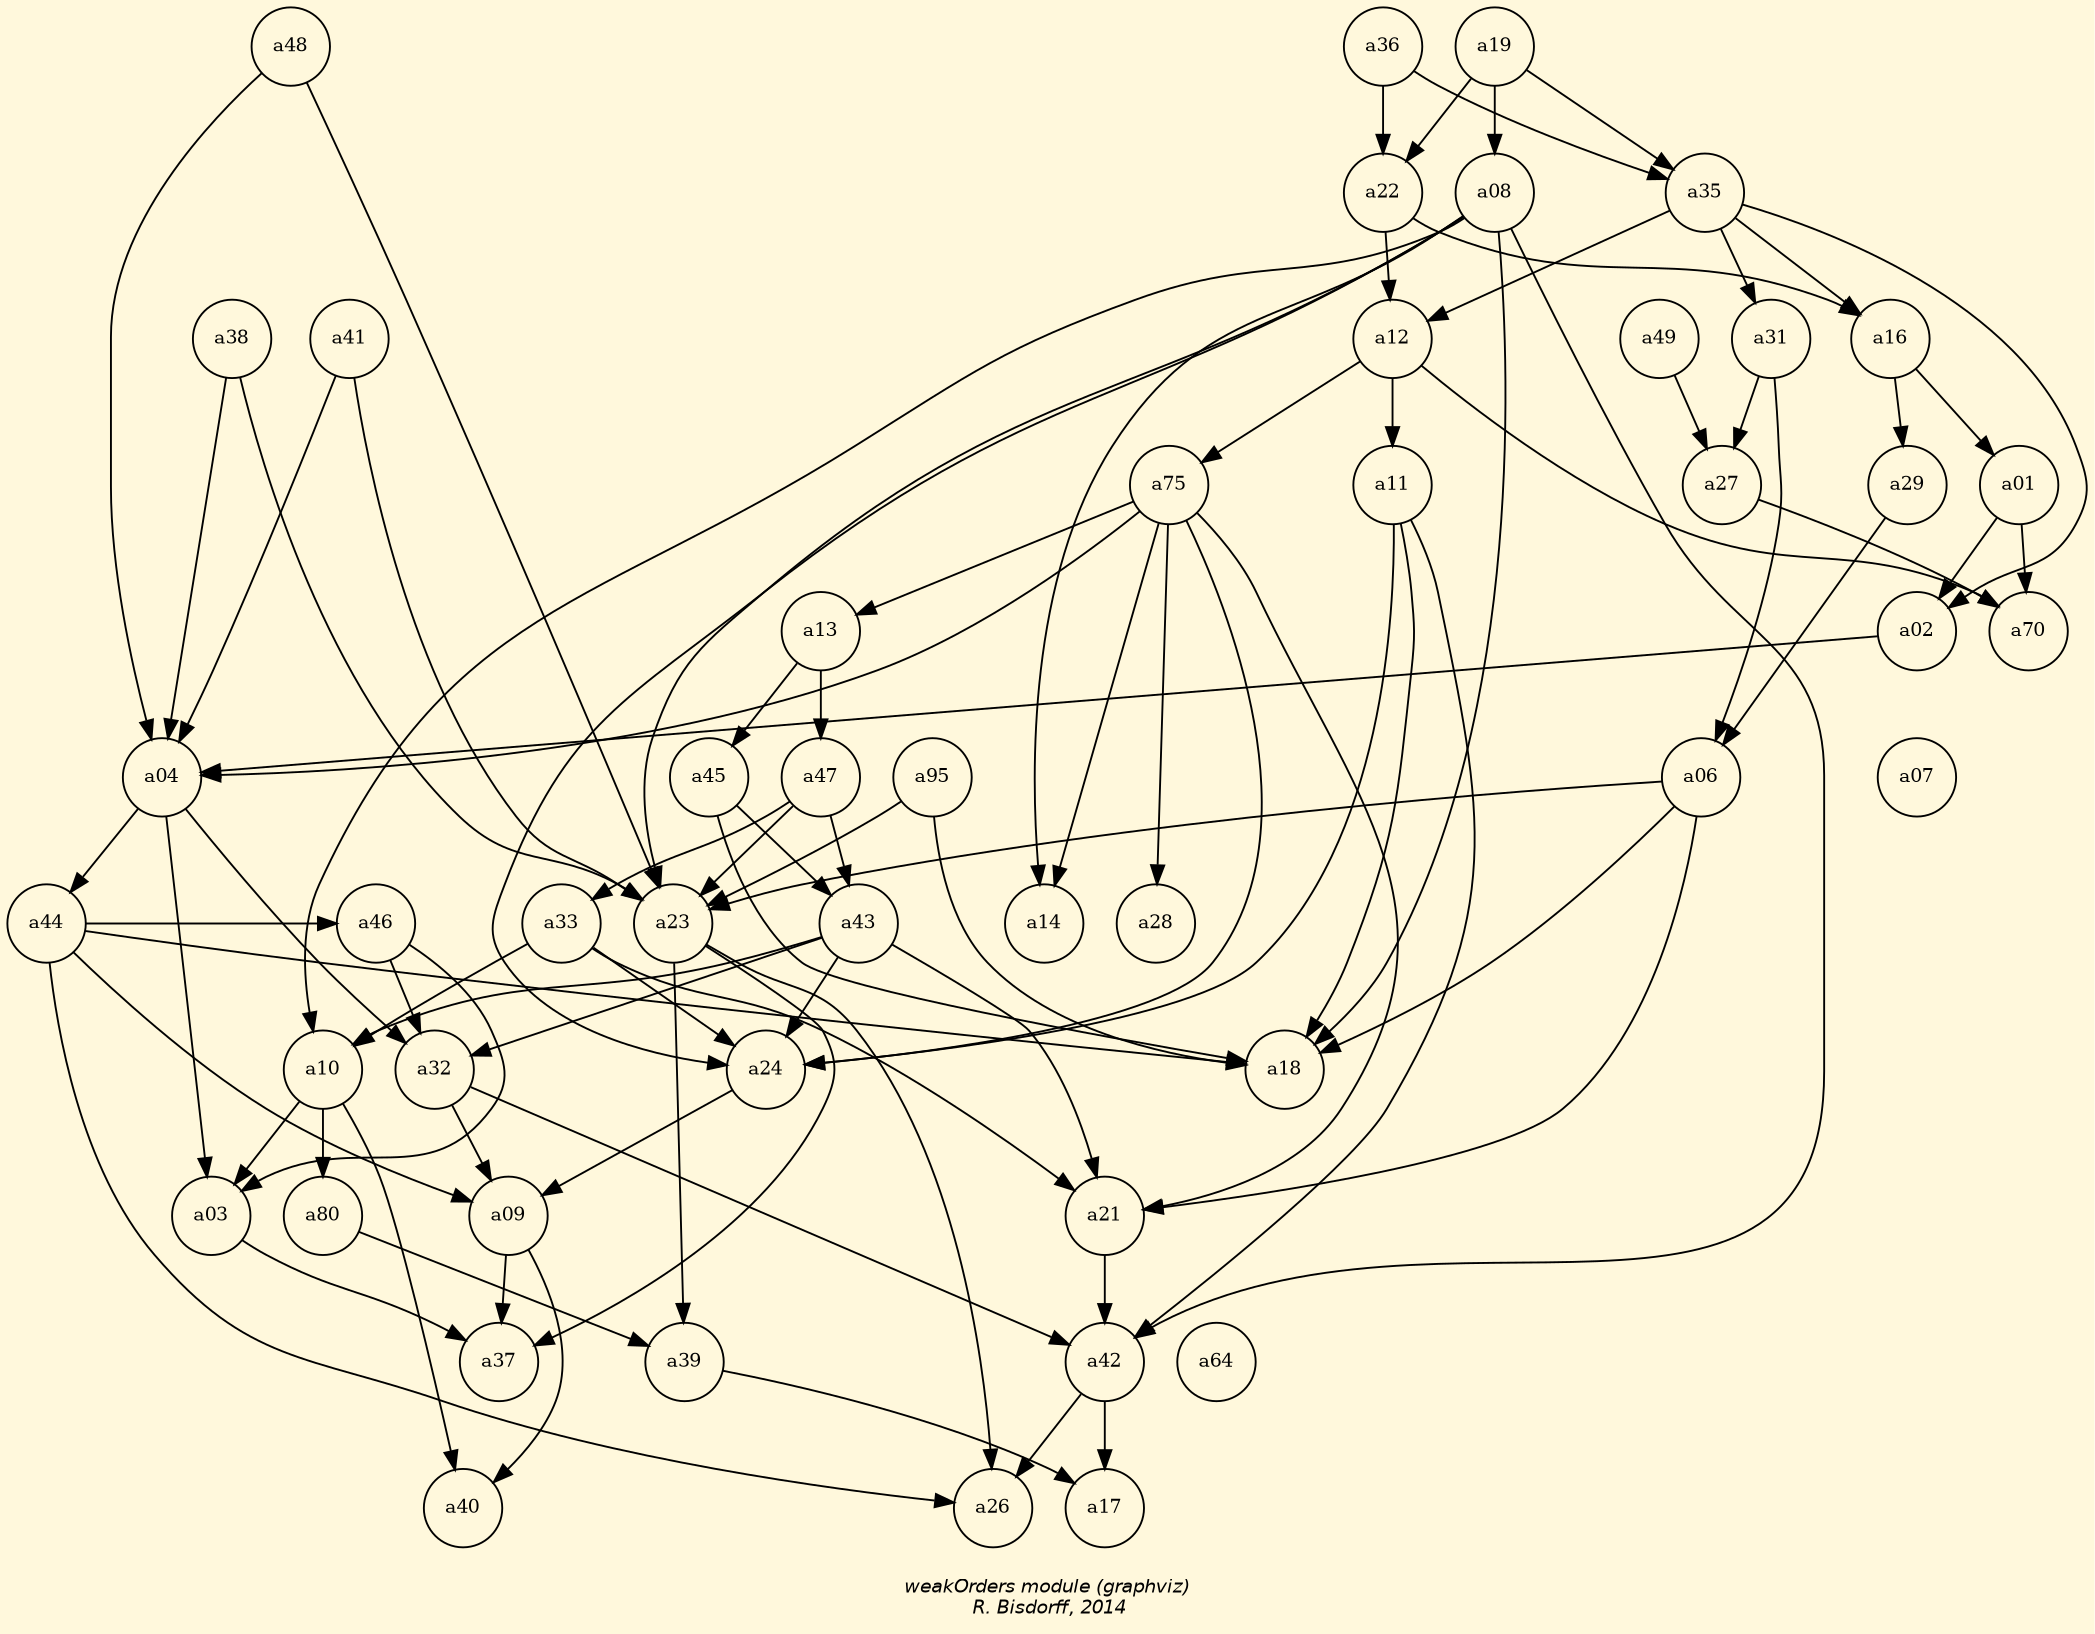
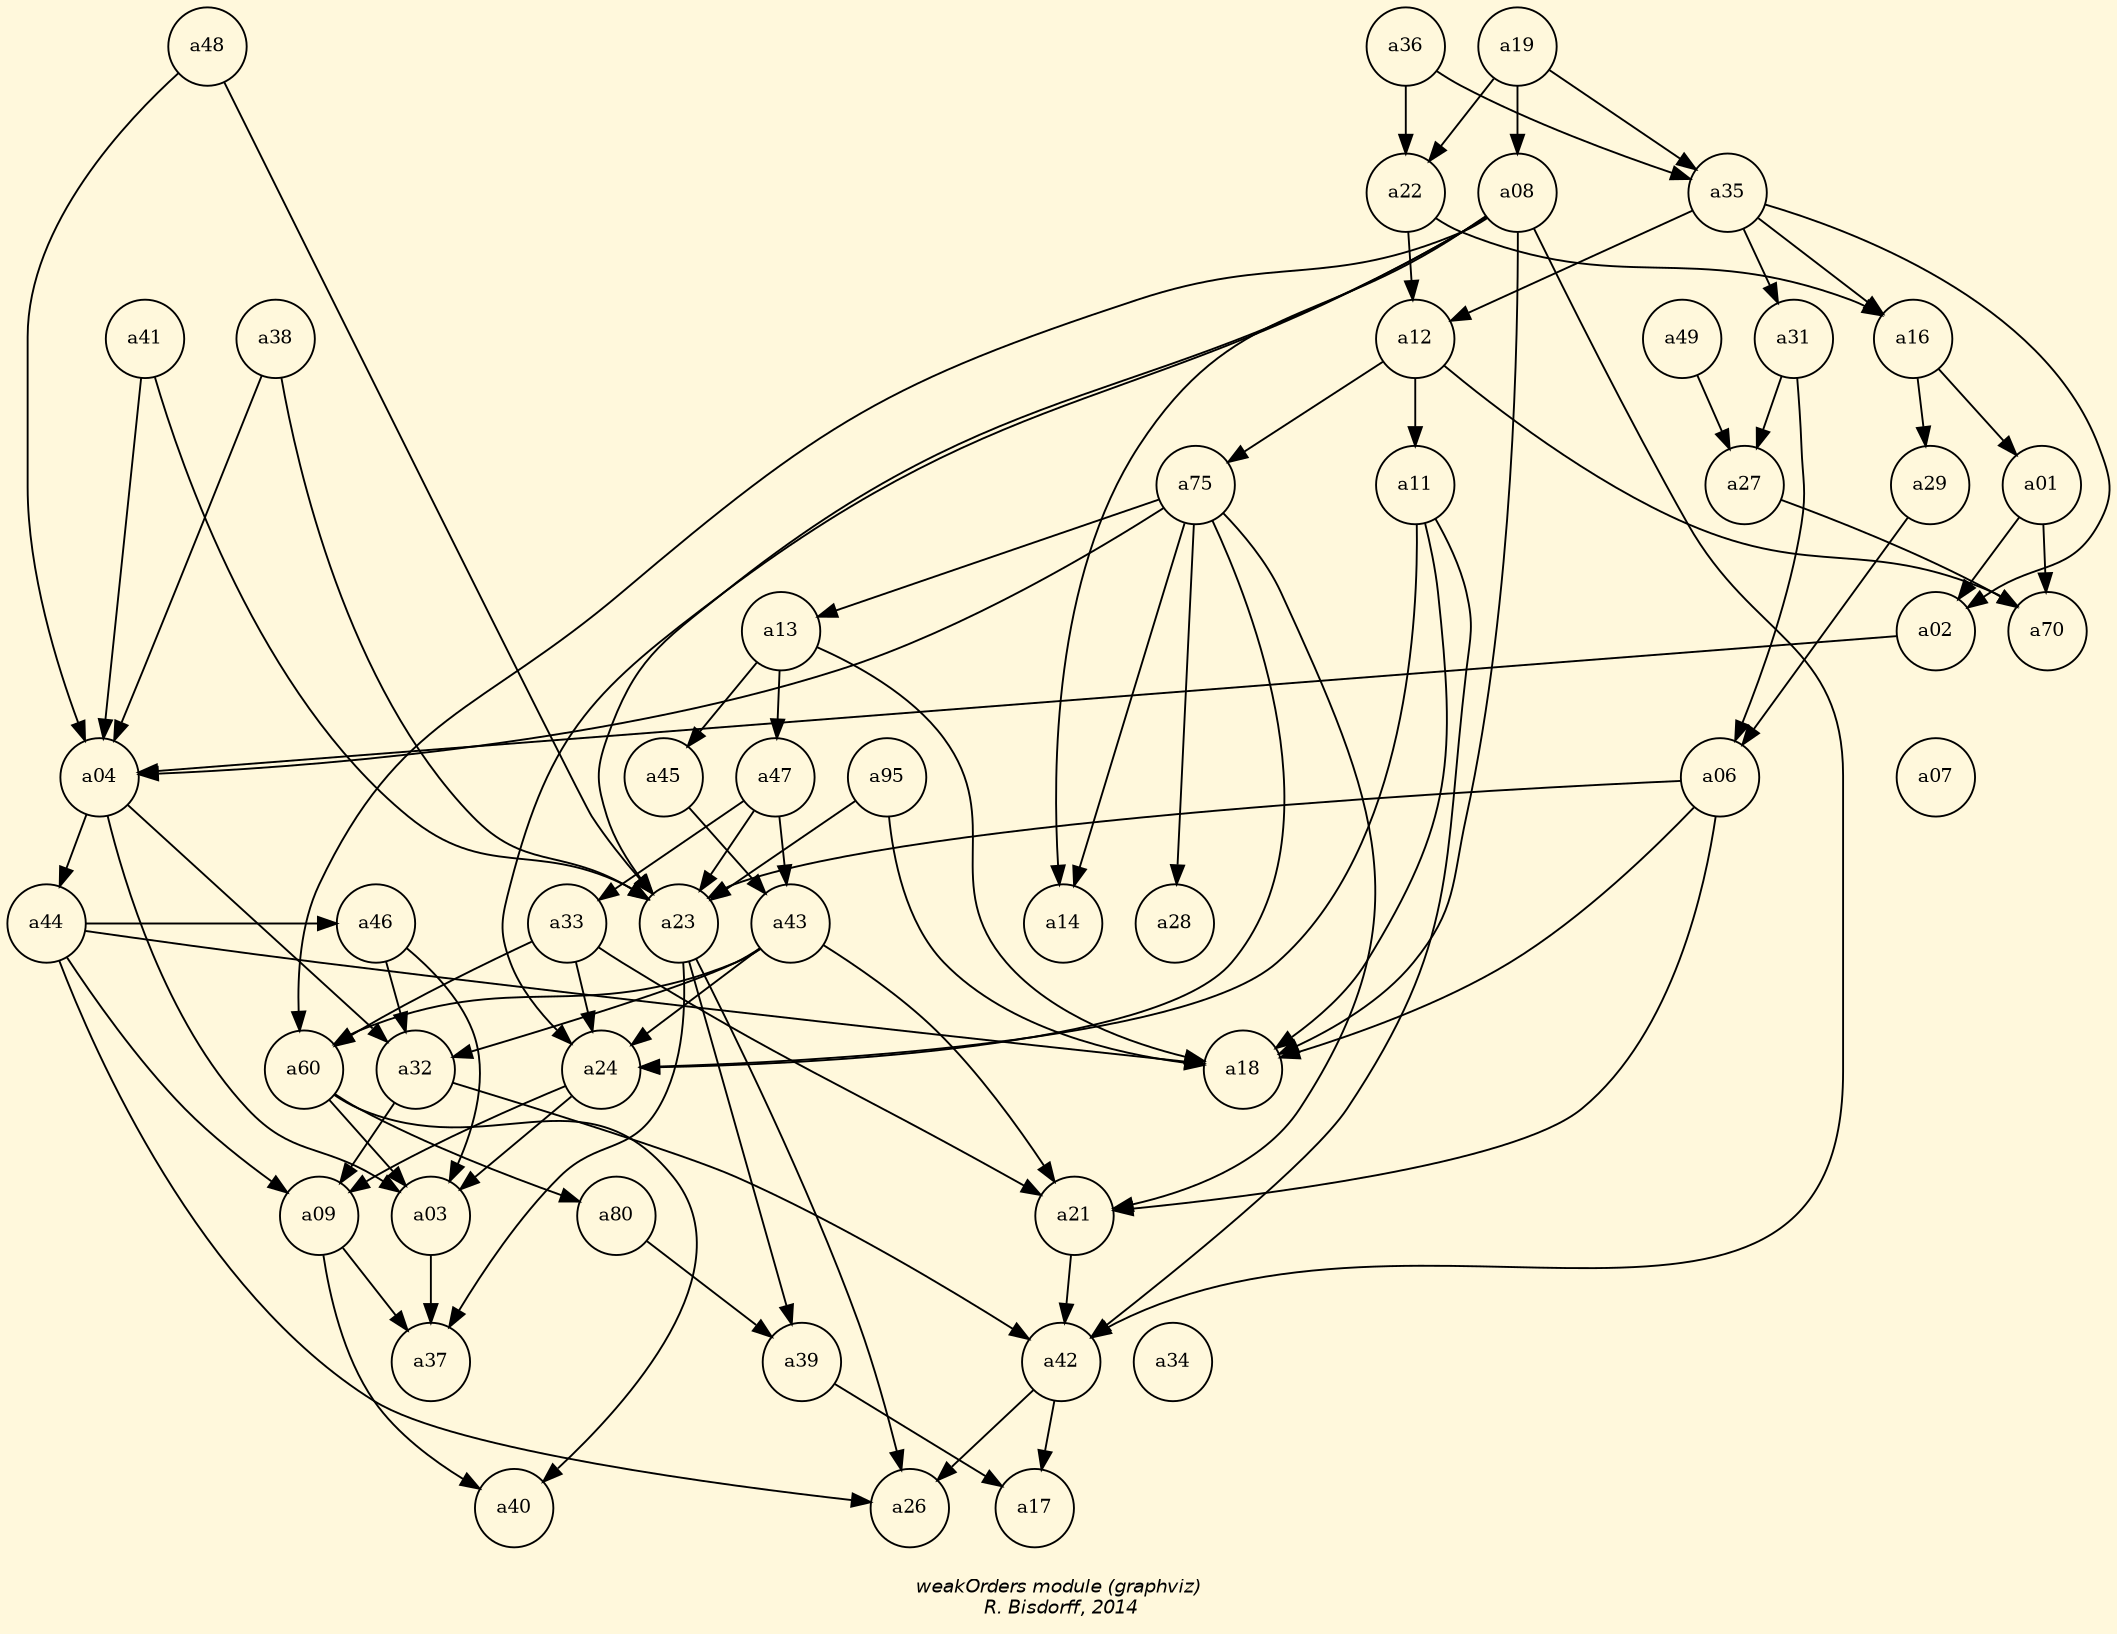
(928, 1001) -> (973, 875)
(323, 1070) -> (304, 1070)
none -> (523, 1137)
(1216, 1362) -> (1173, 1362)
